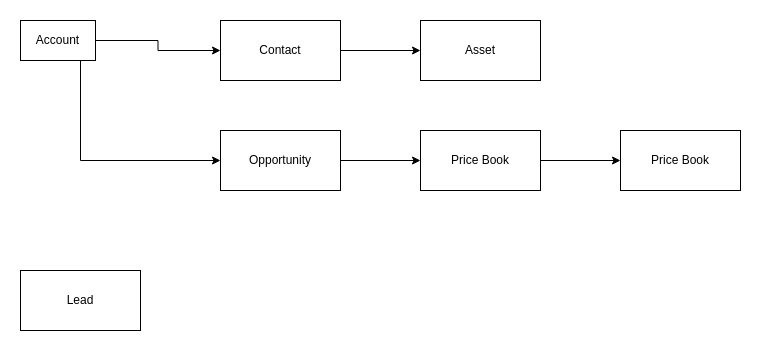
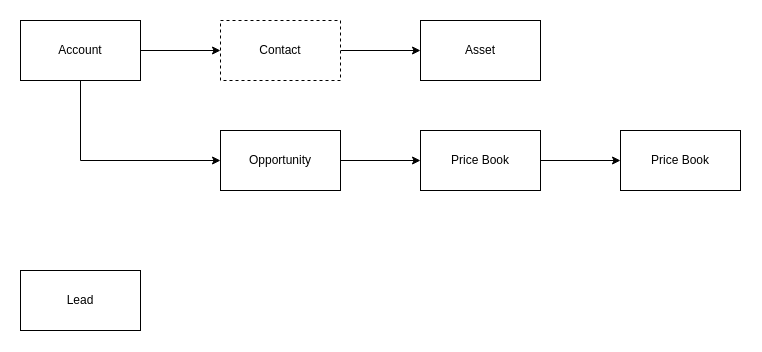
(58, 41) -> (81, 51)
(281, 51) -> (281, 51)
